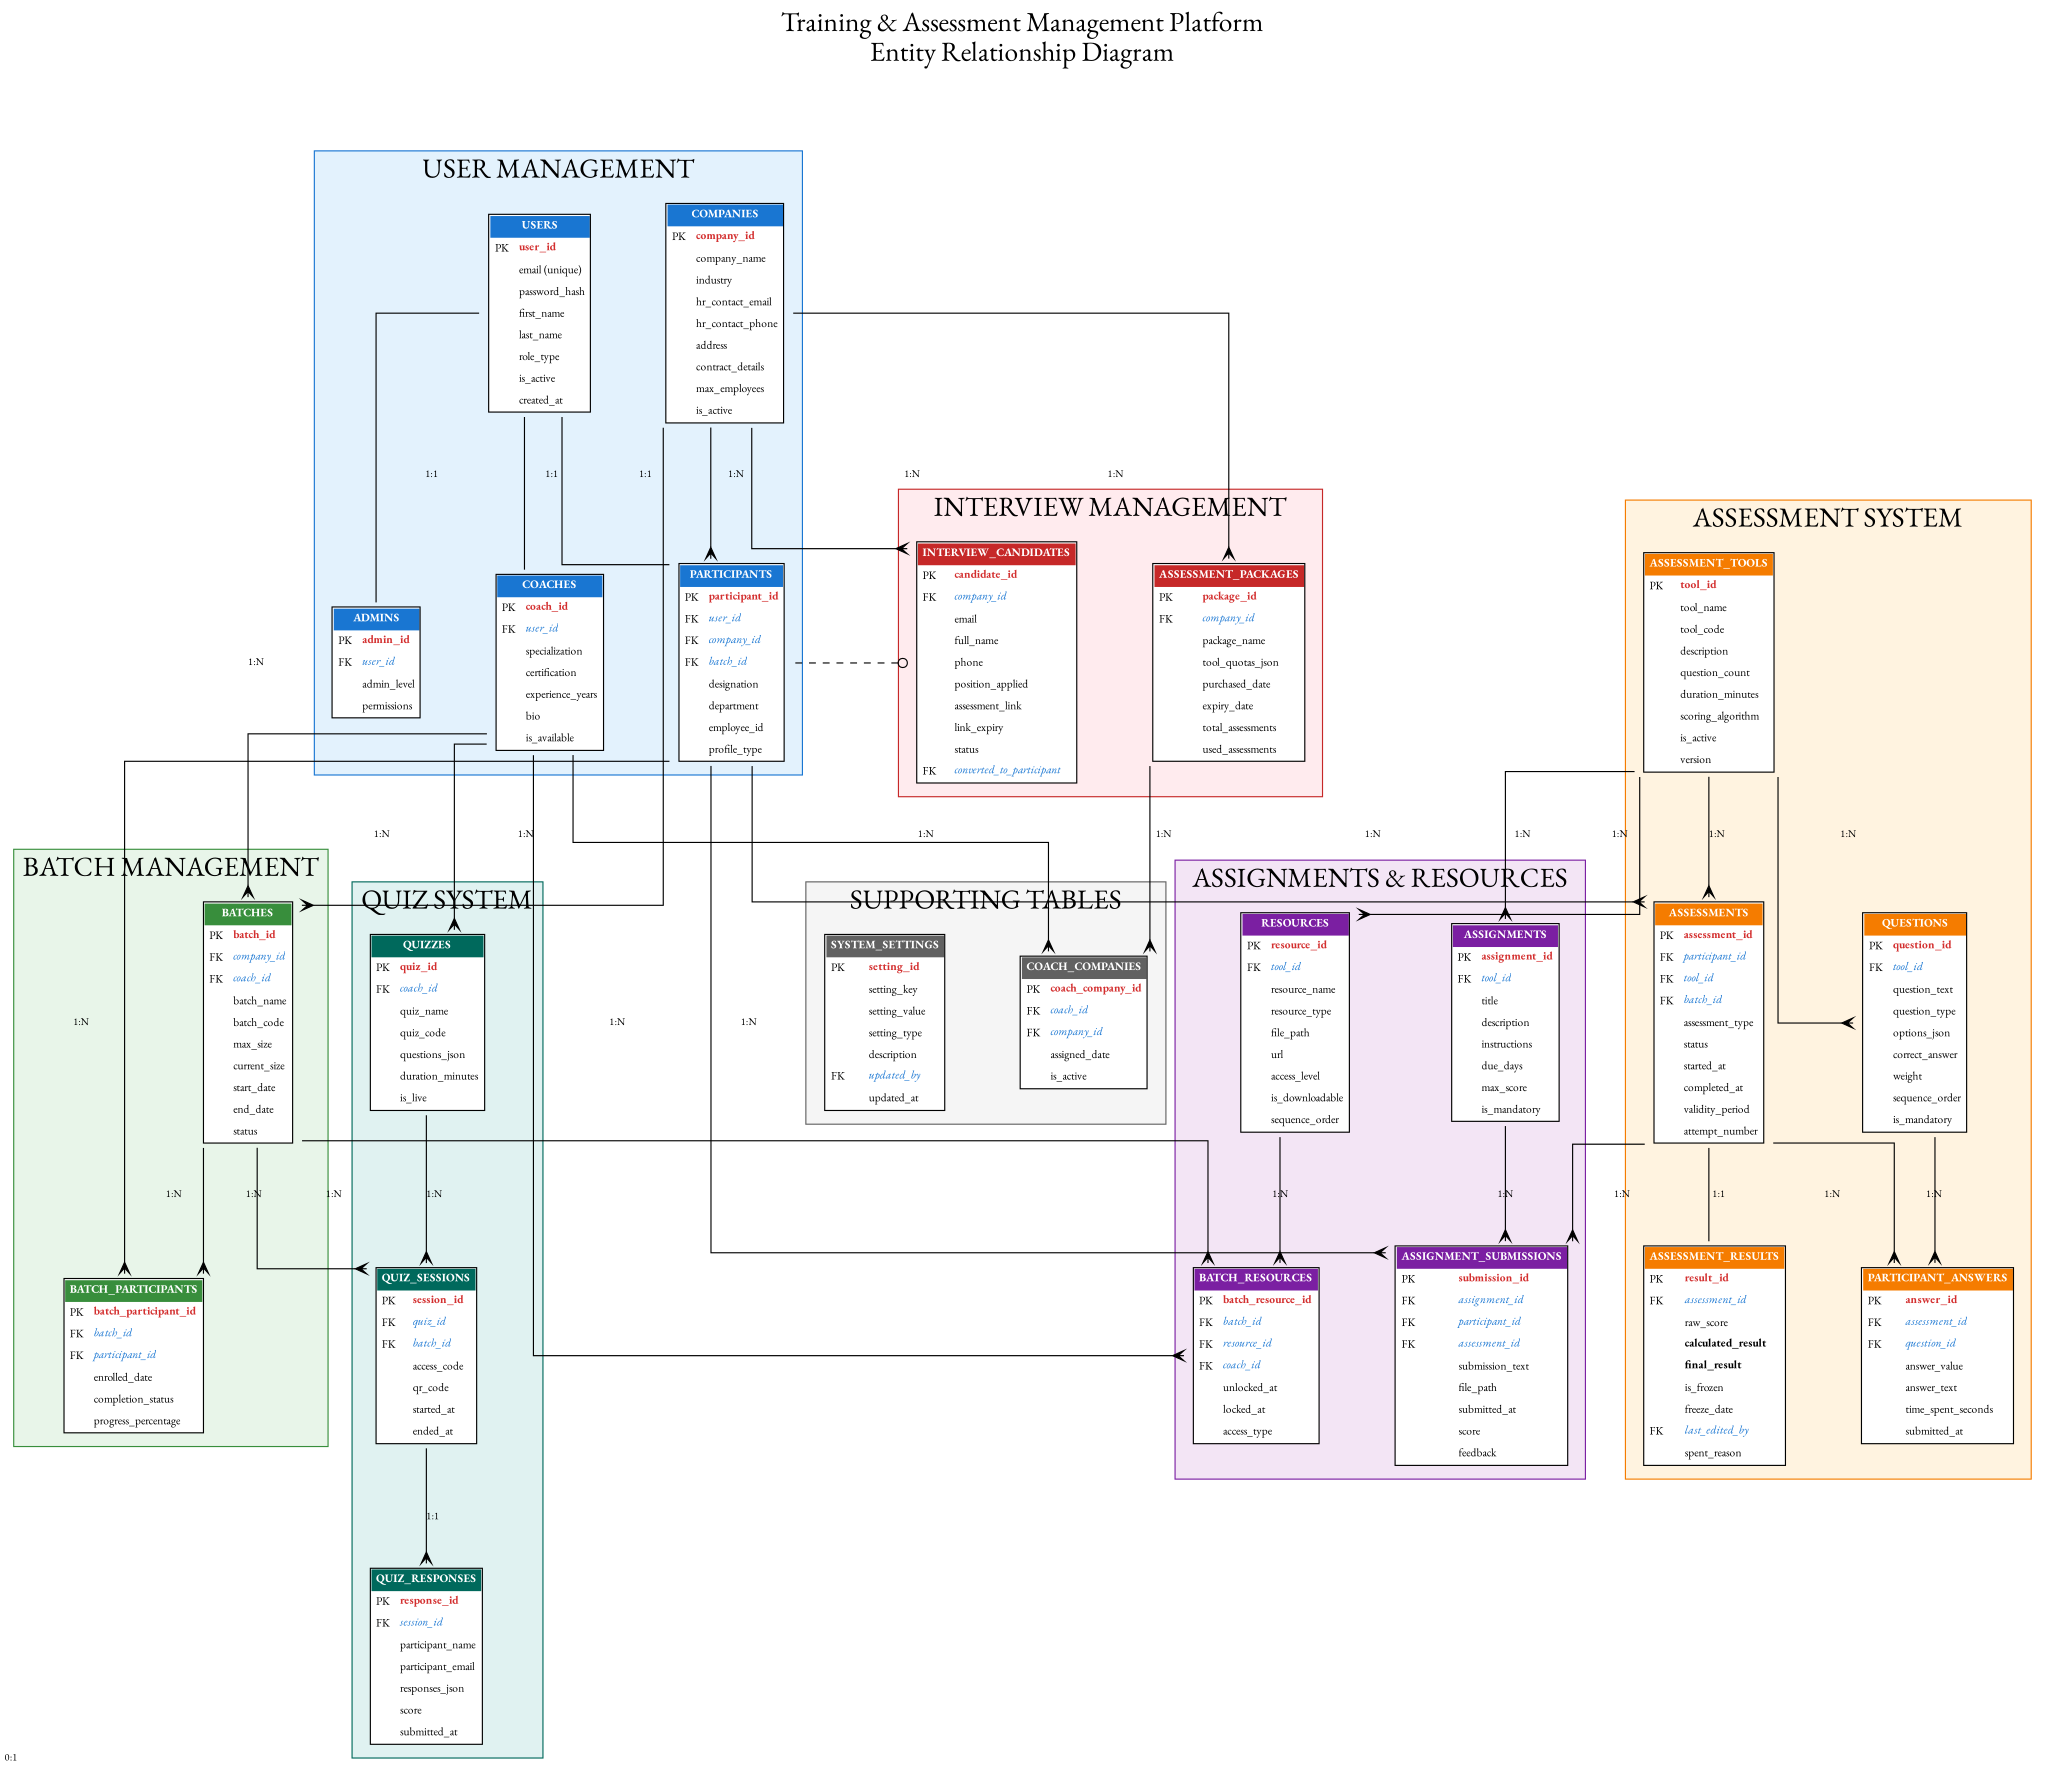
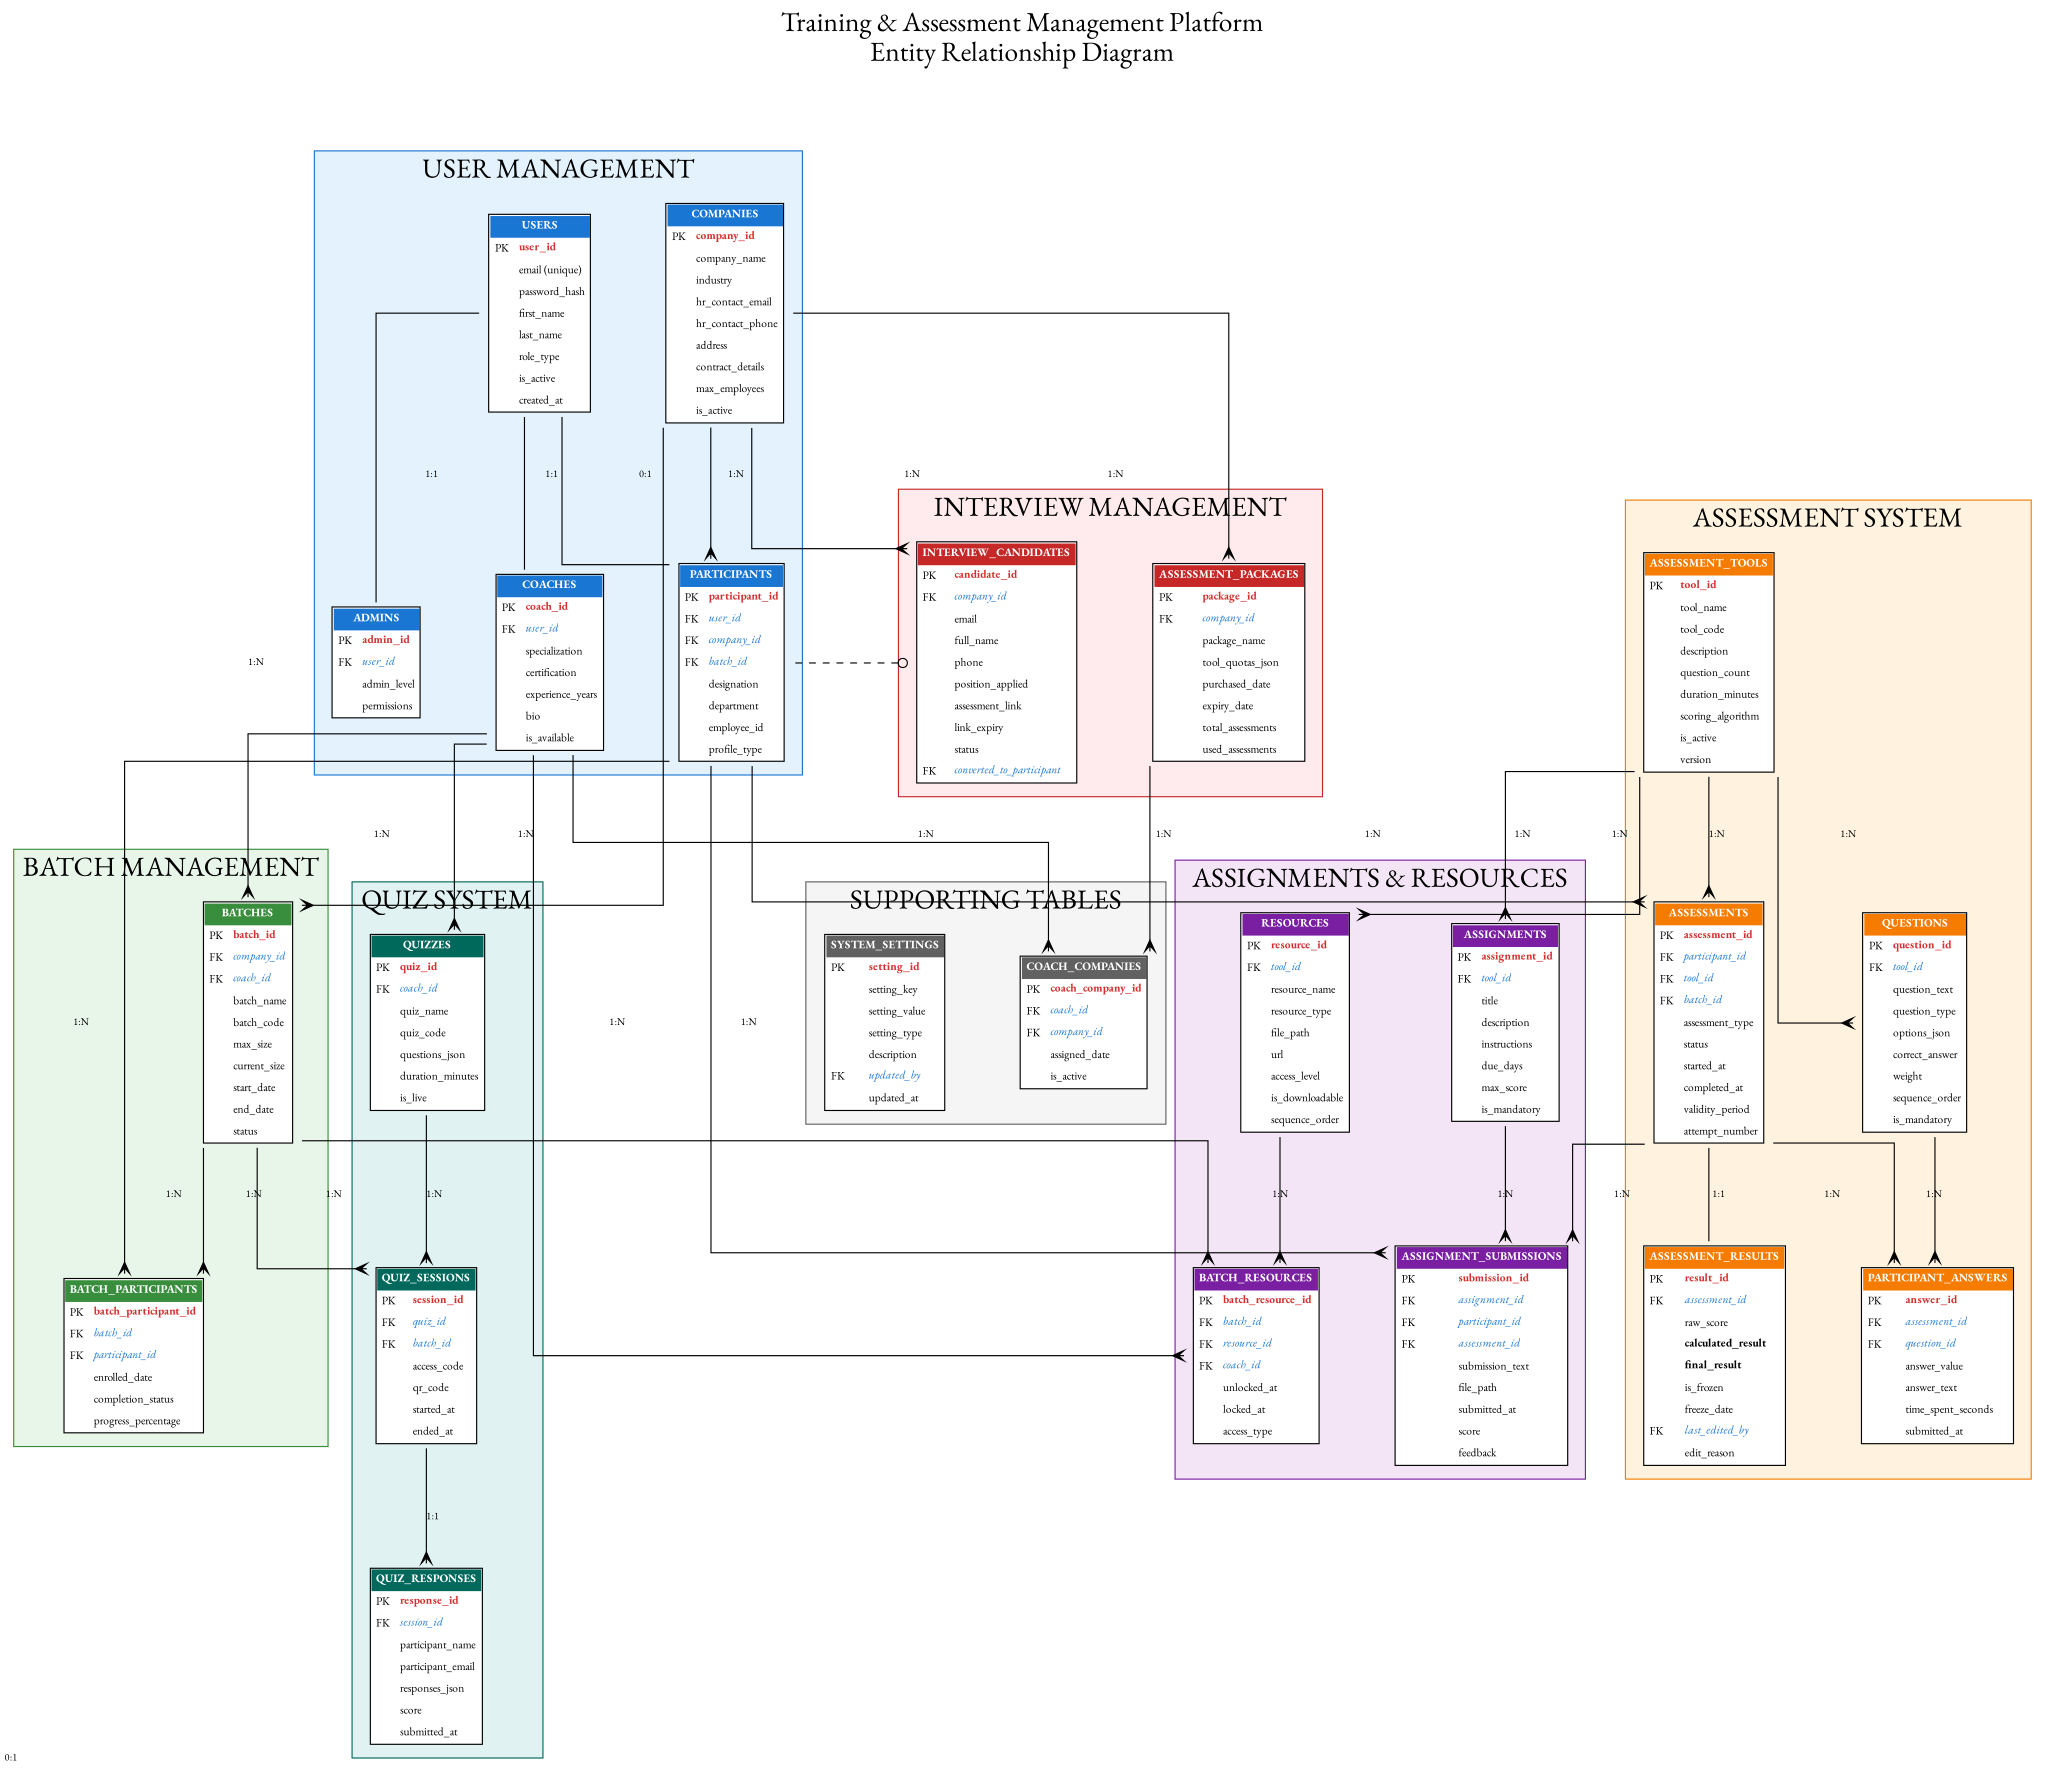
(646, 474) -> (646, 474)
(1713, 1453) -> (1710, 1453)
